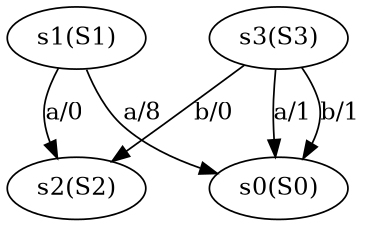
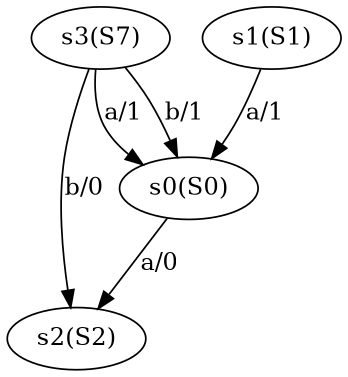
(279, 38) -> (101, 38)
(45, 104) -> (138, 256)
(142, 113) -> (265, 113)
